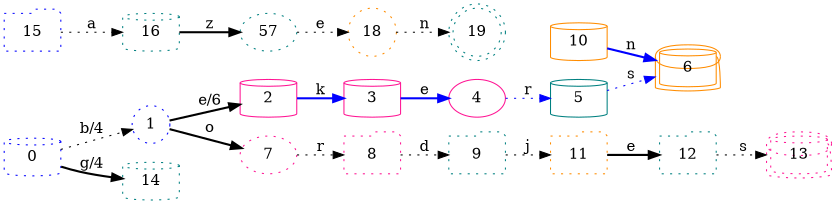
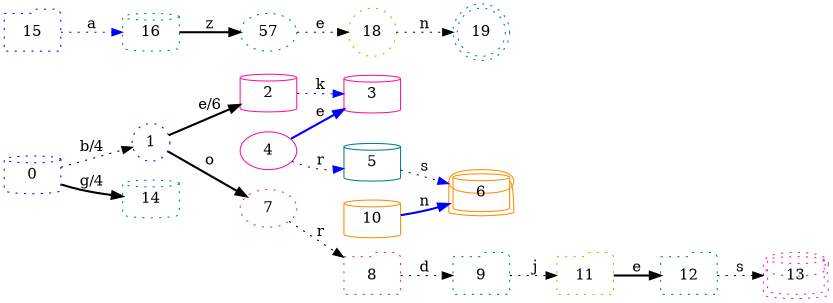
(86, 32) -> (86, 32)
(315, 98) -> (315, 94)
(419, 98) -> (313, 127)
